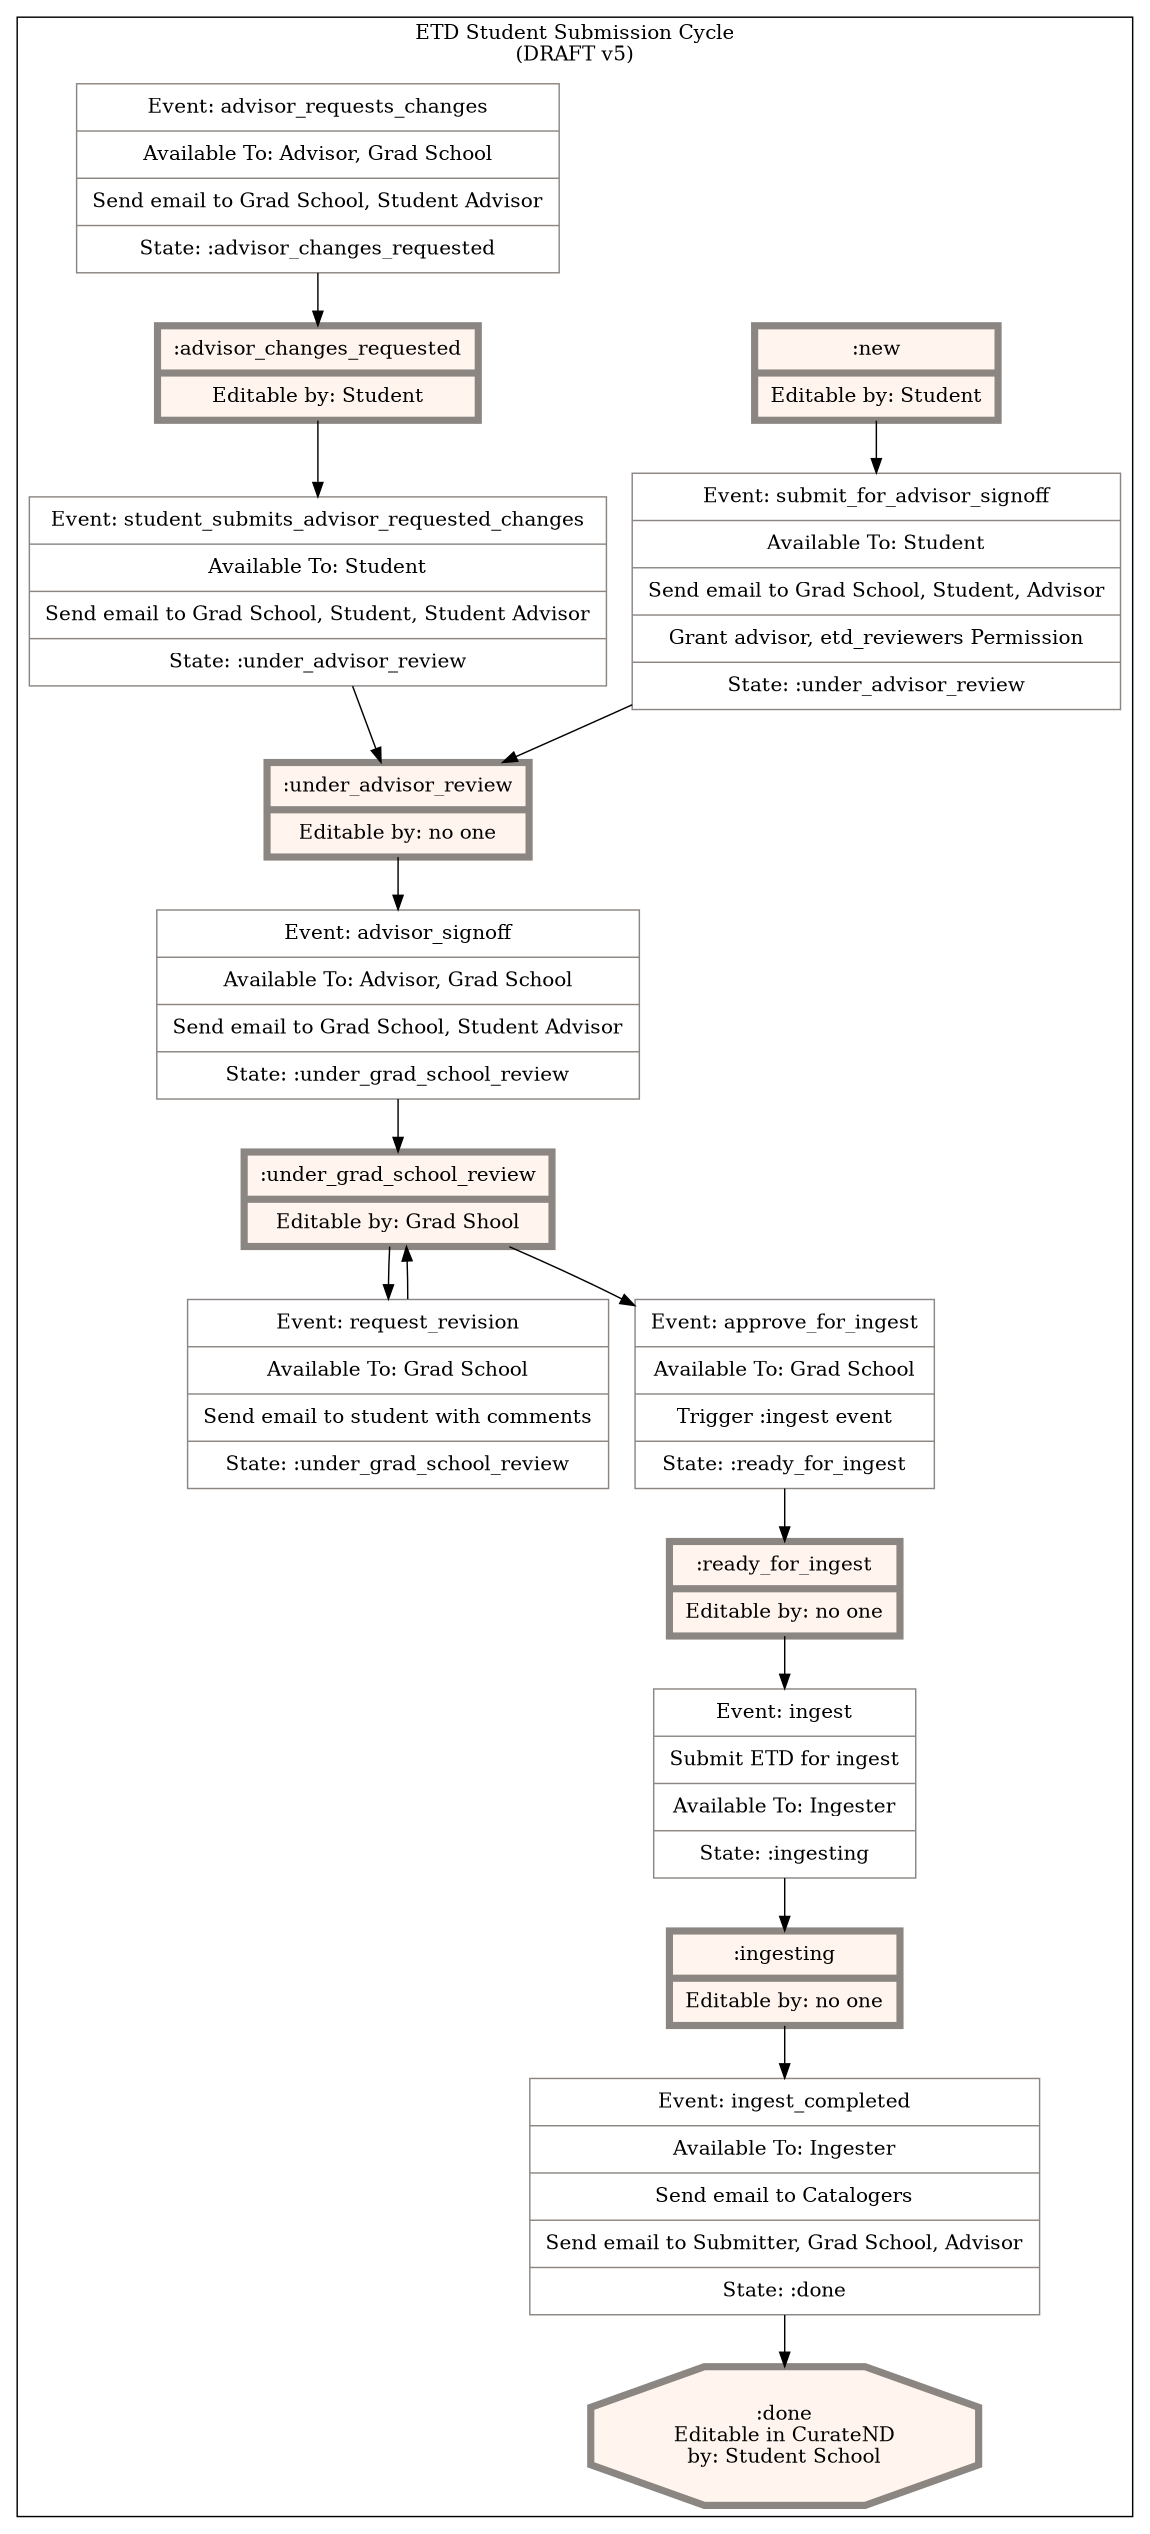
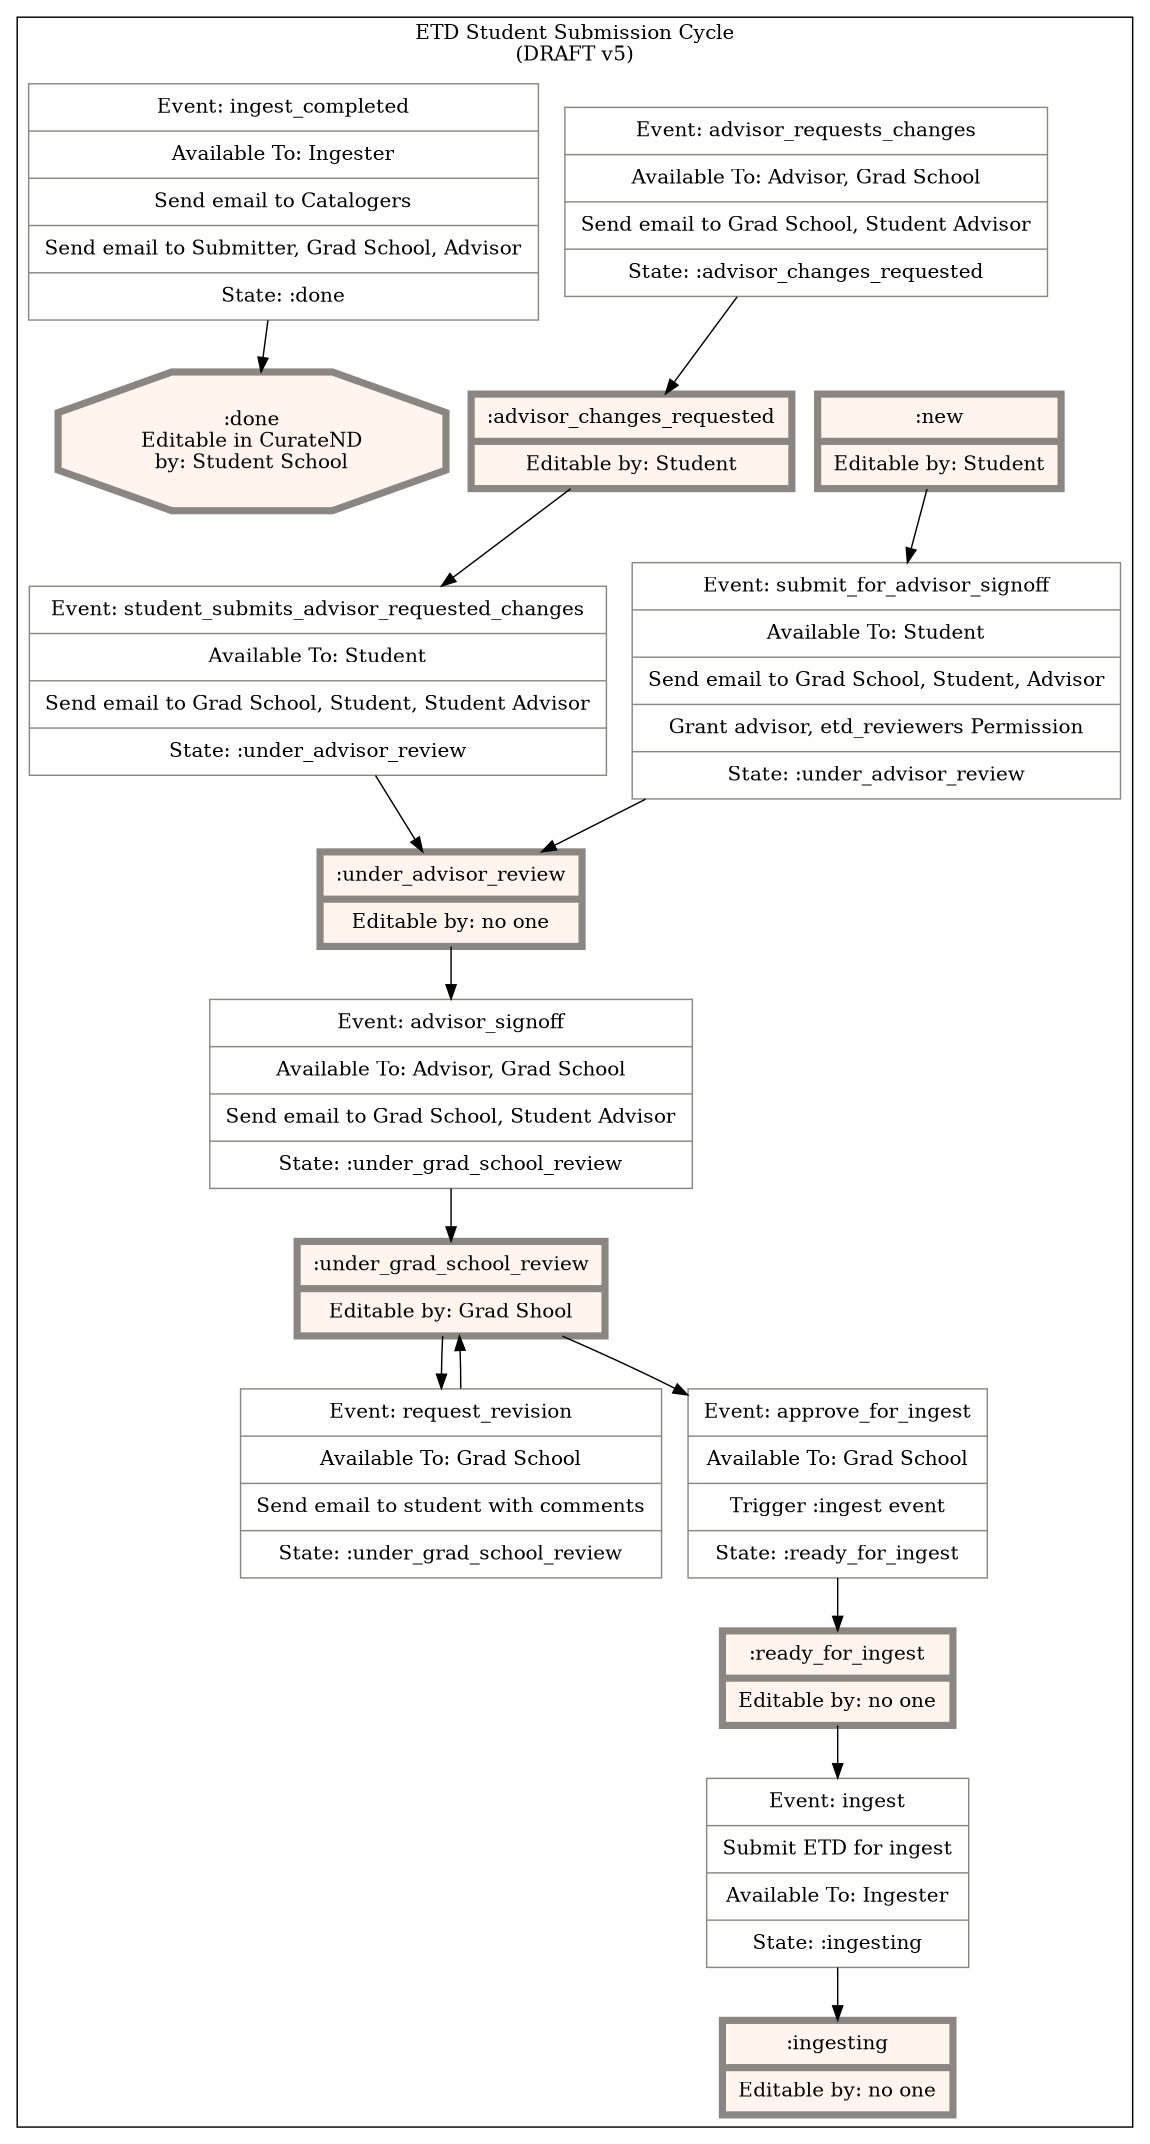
(785, 2045) -> none
